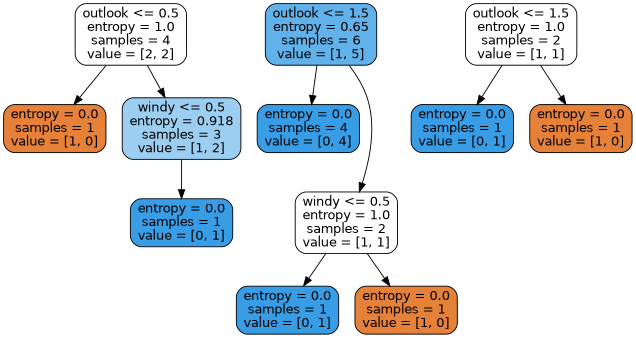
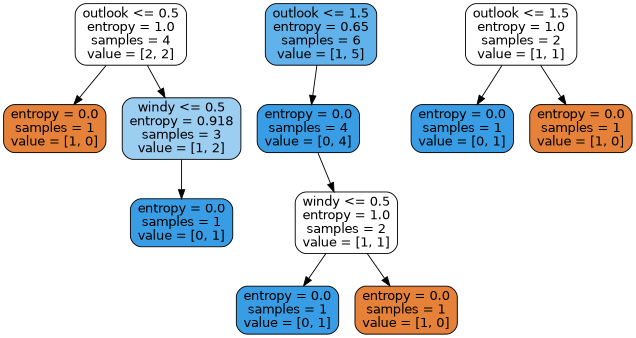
(372, 122) -> (324, 168)
